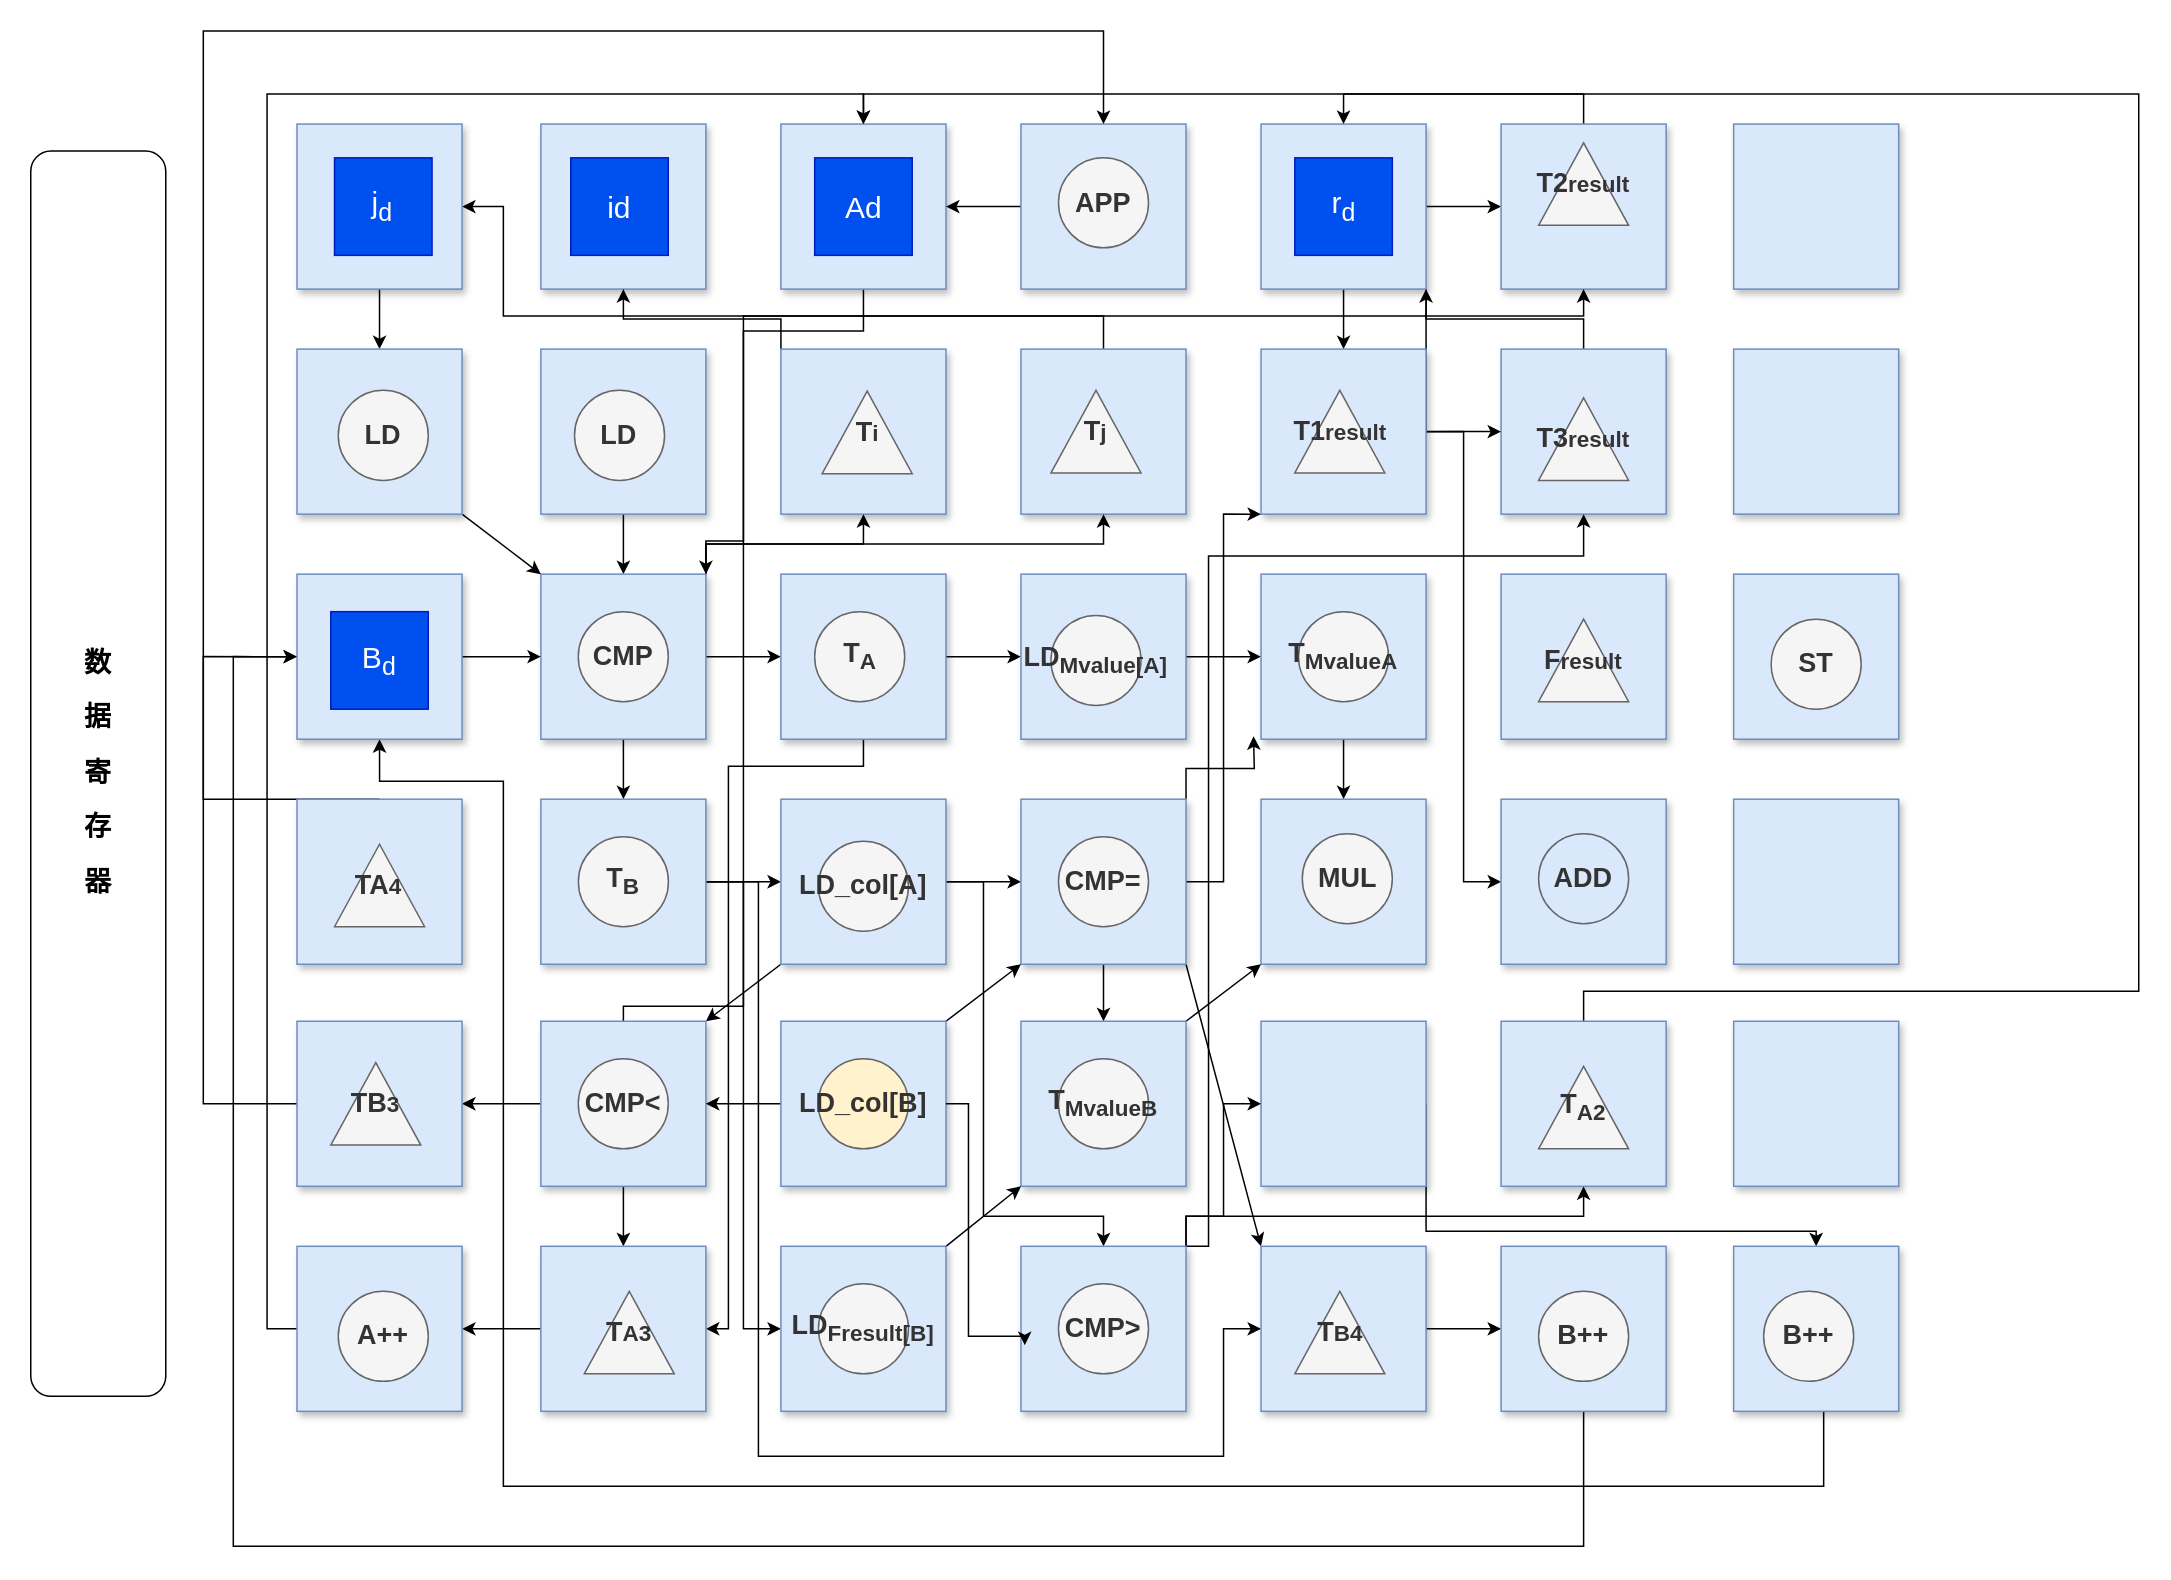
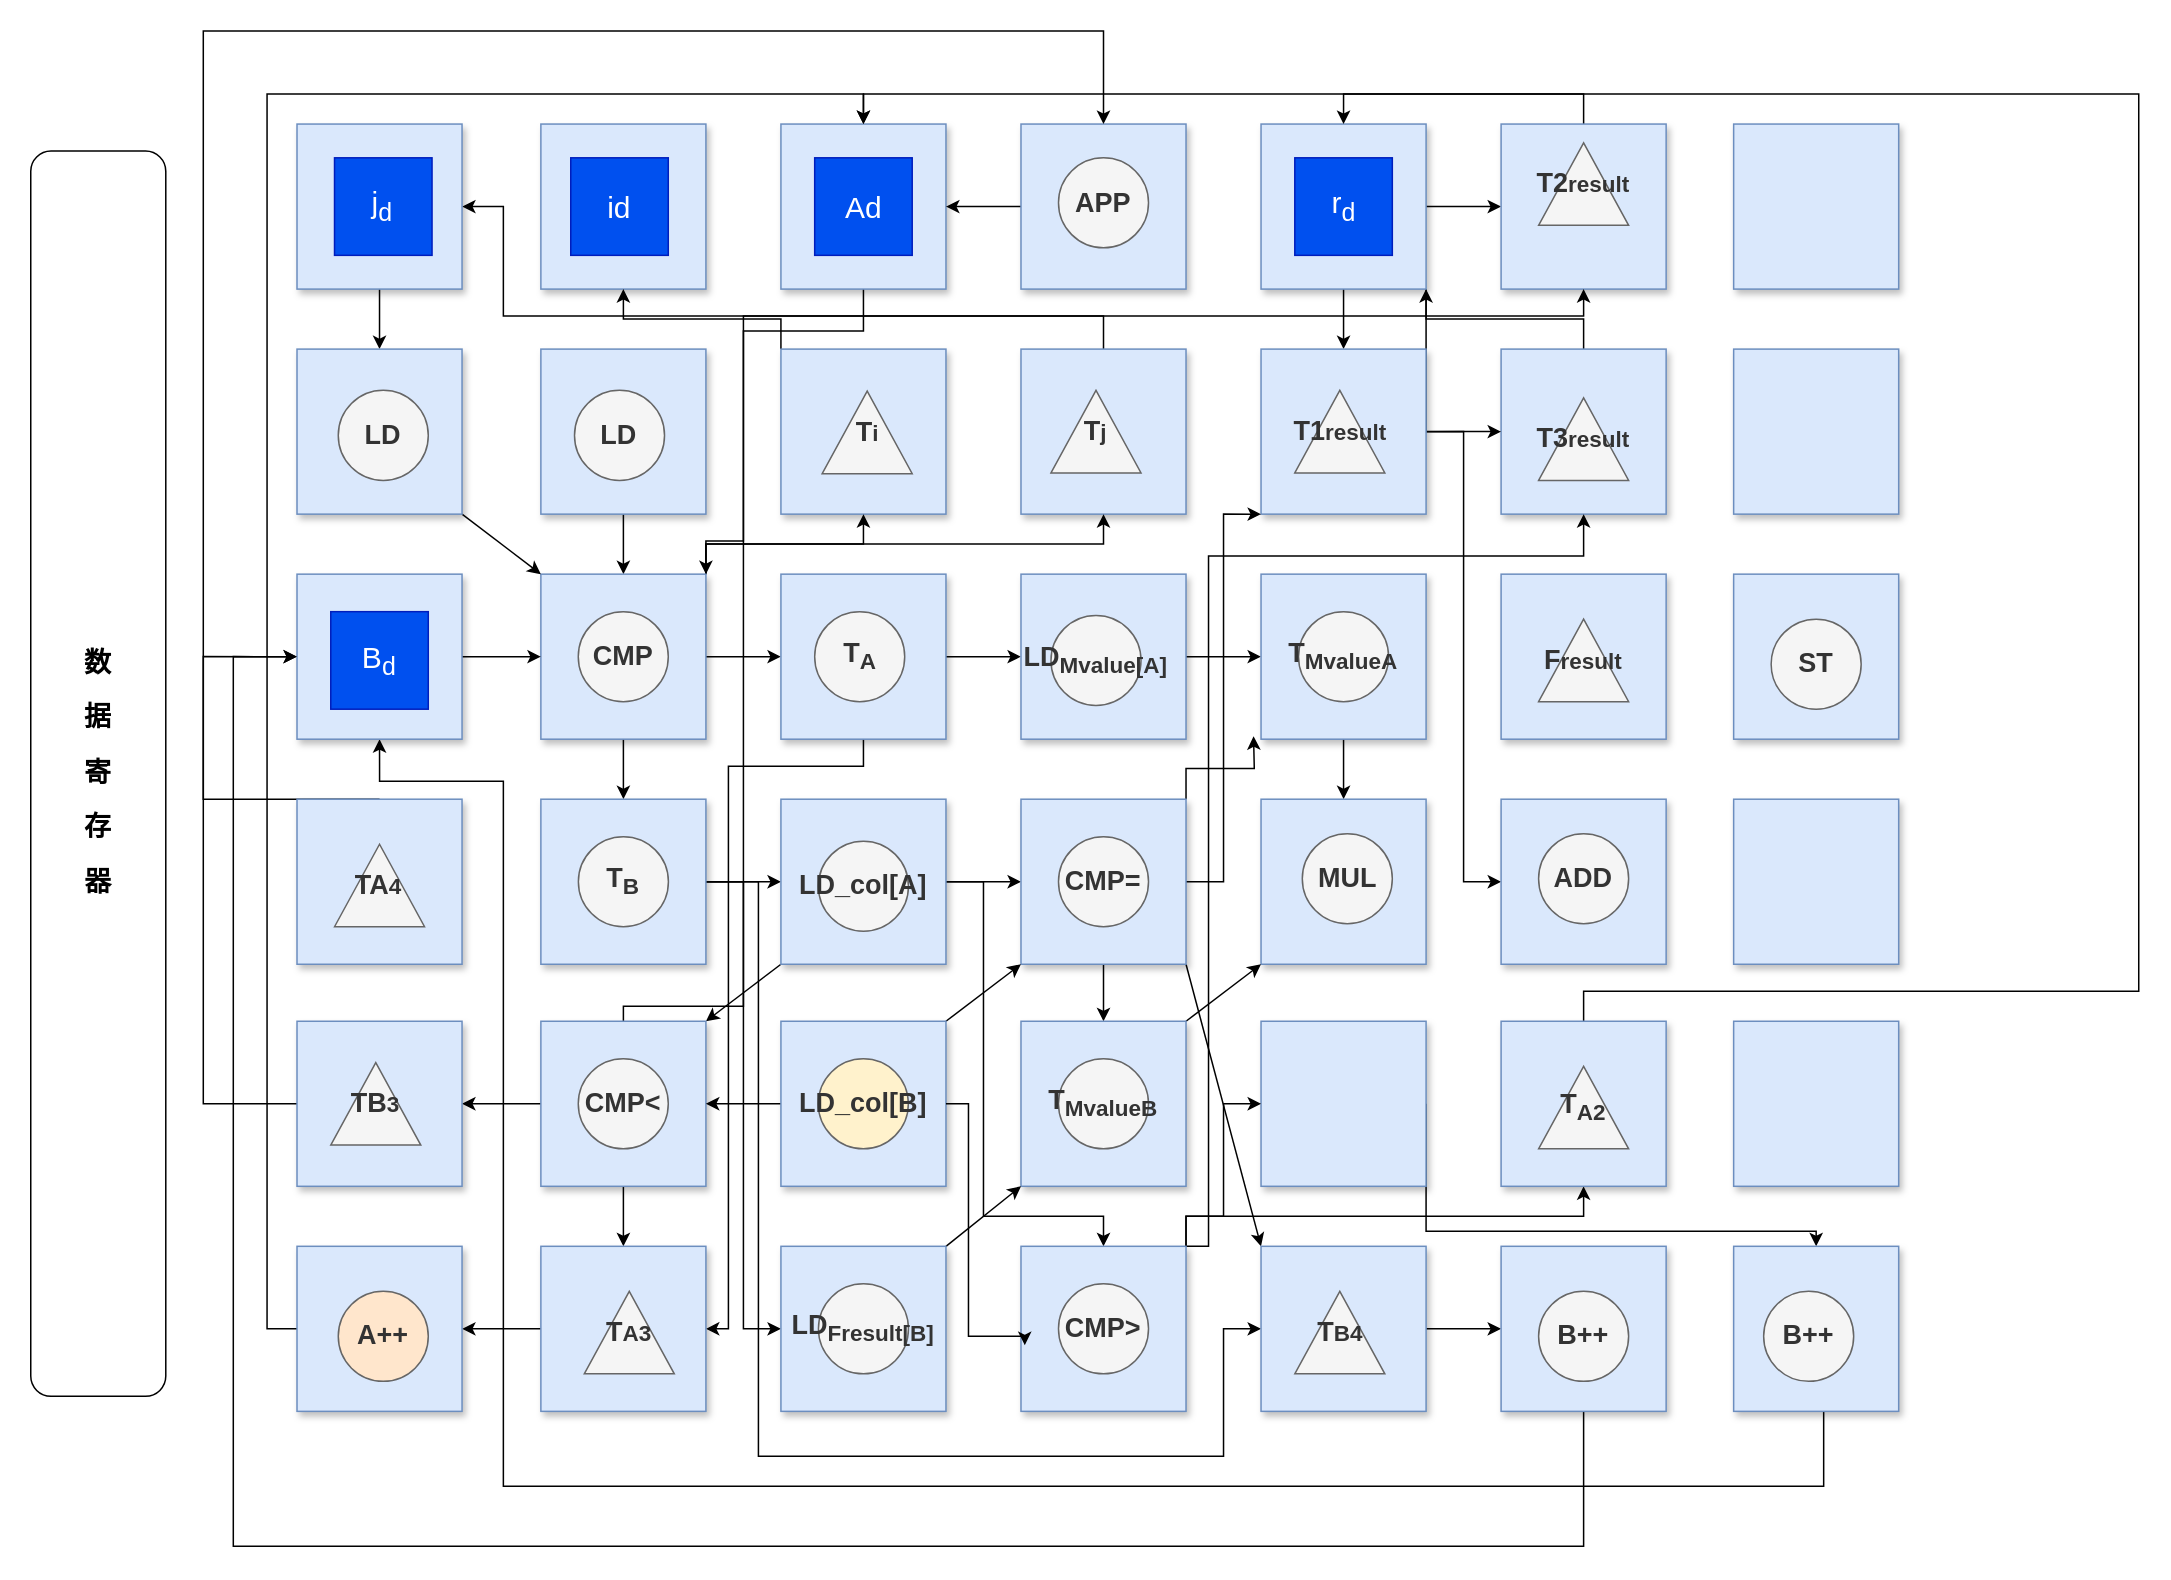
(1583, 878) -> (1583, 878)
(383, 1336) -> (383, 1336)
